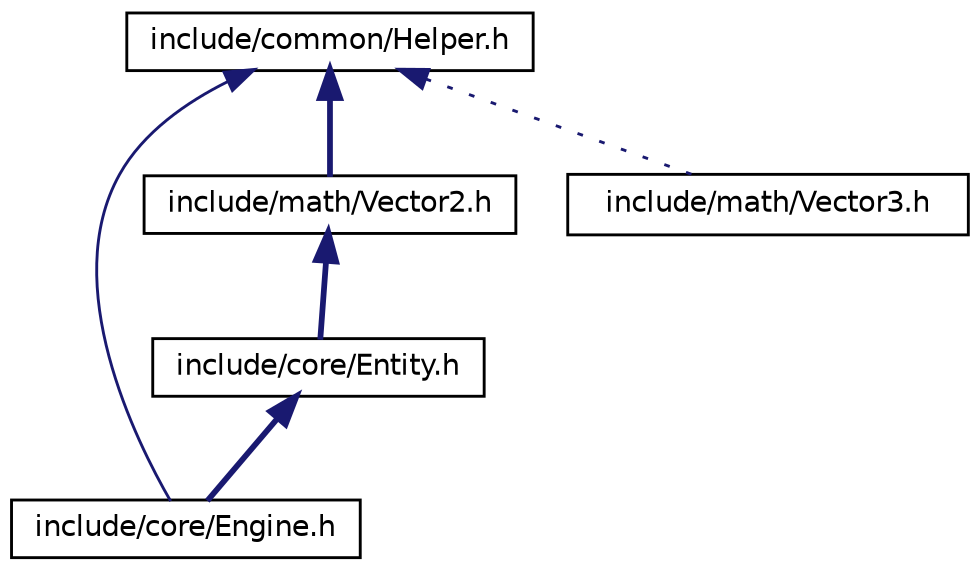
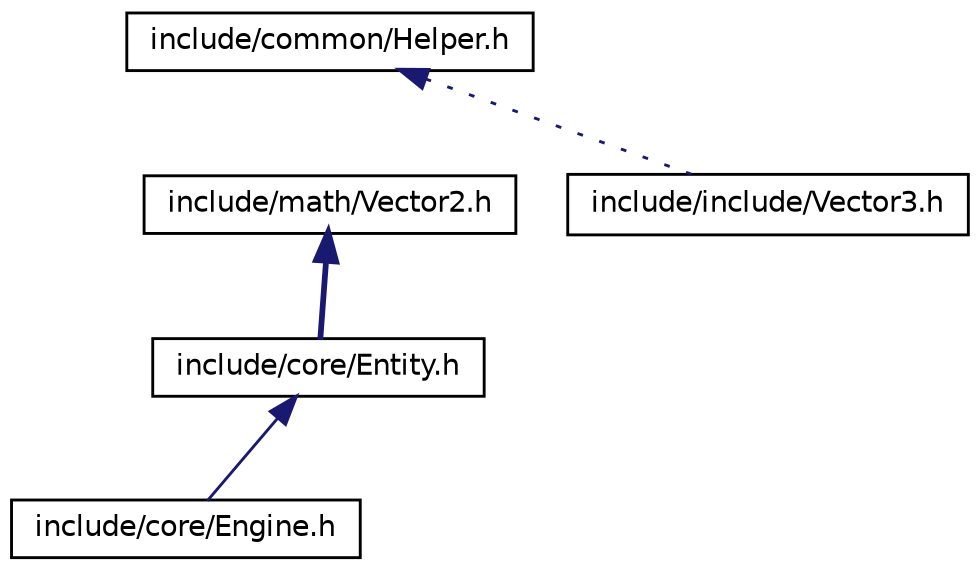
(330, 138) -> none
(768, 205) -> (768, 205)
(97, 271) -> none
(243, 459) -> (243, 459)
